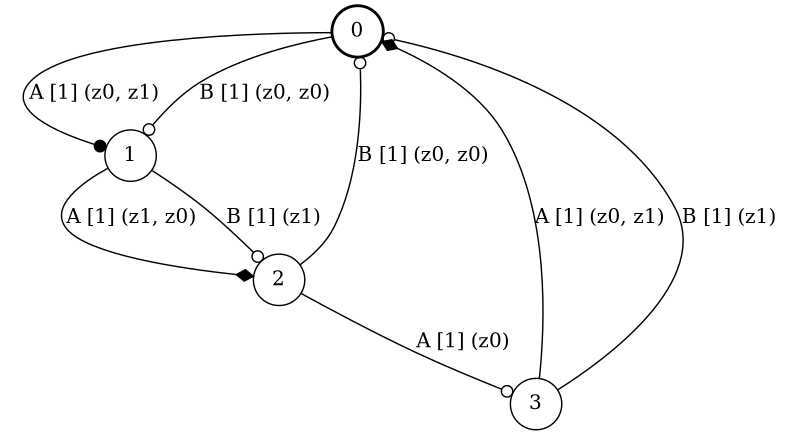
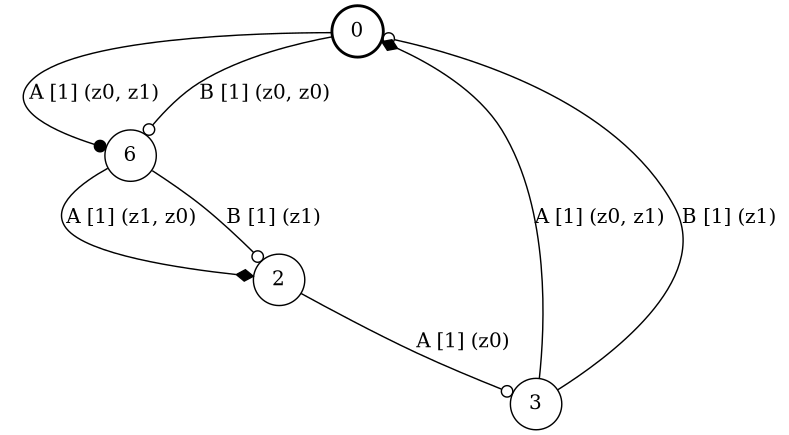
(131, 156) -> (131, 156)
(352, 175) -> none
